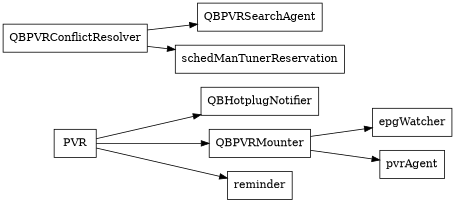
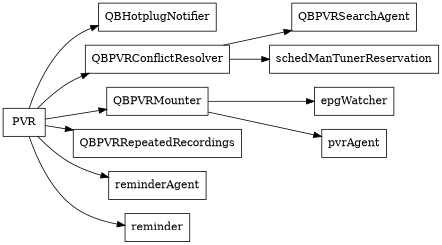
none -> (58, 90)
none -> (157, 143)
none -> (157, 185)
